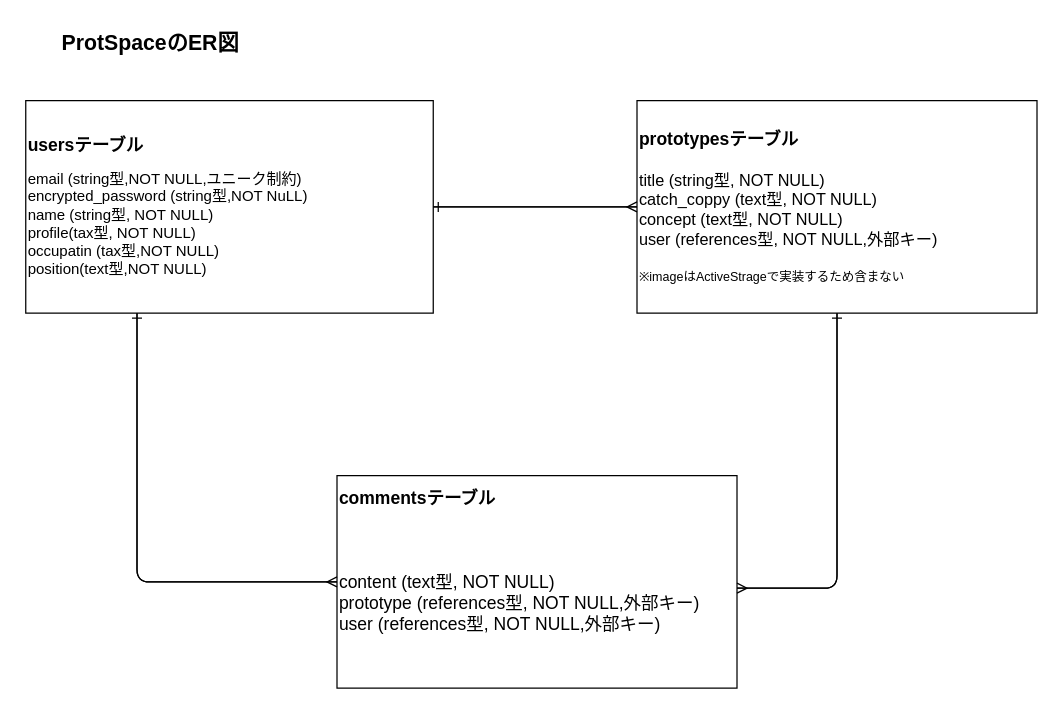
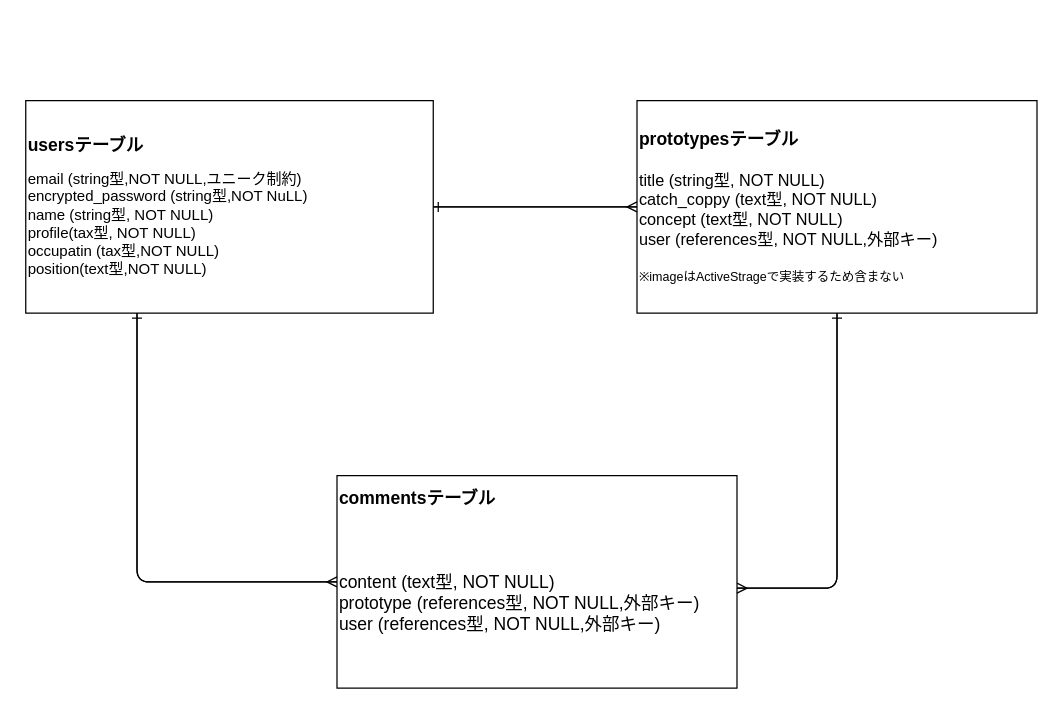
(151, 44) -> none
